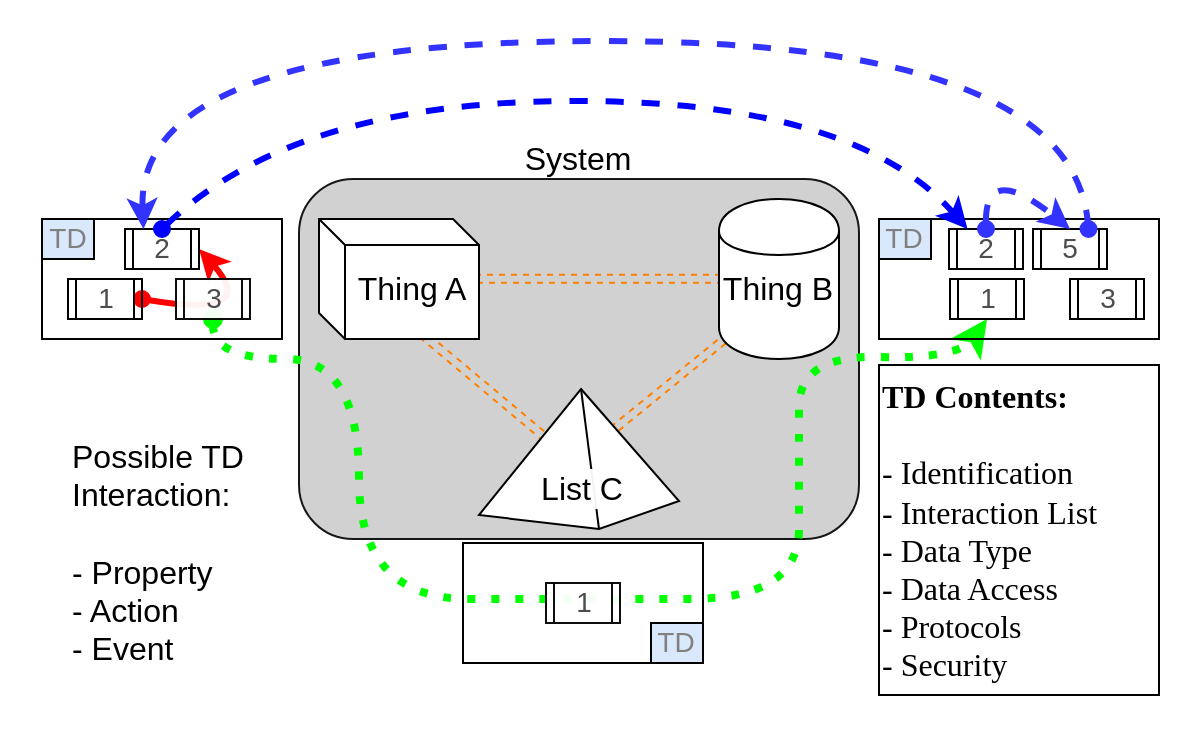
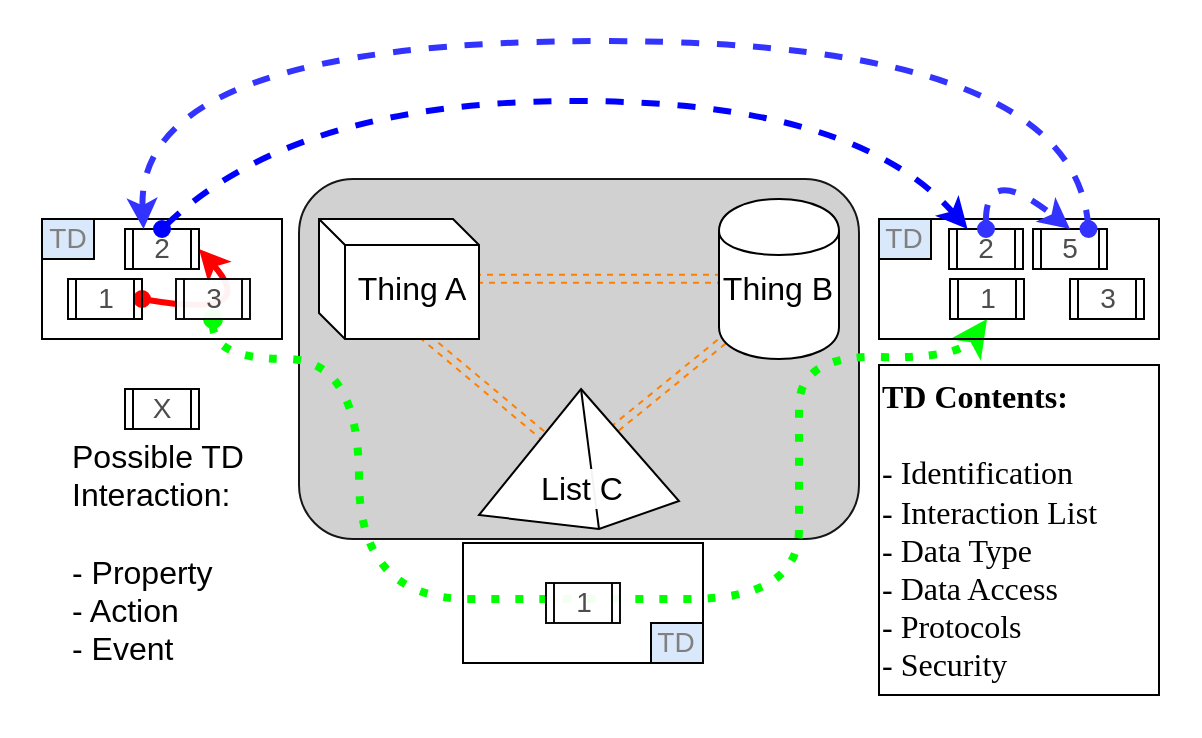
(579, 159) -> none
none -> (162, 409)
